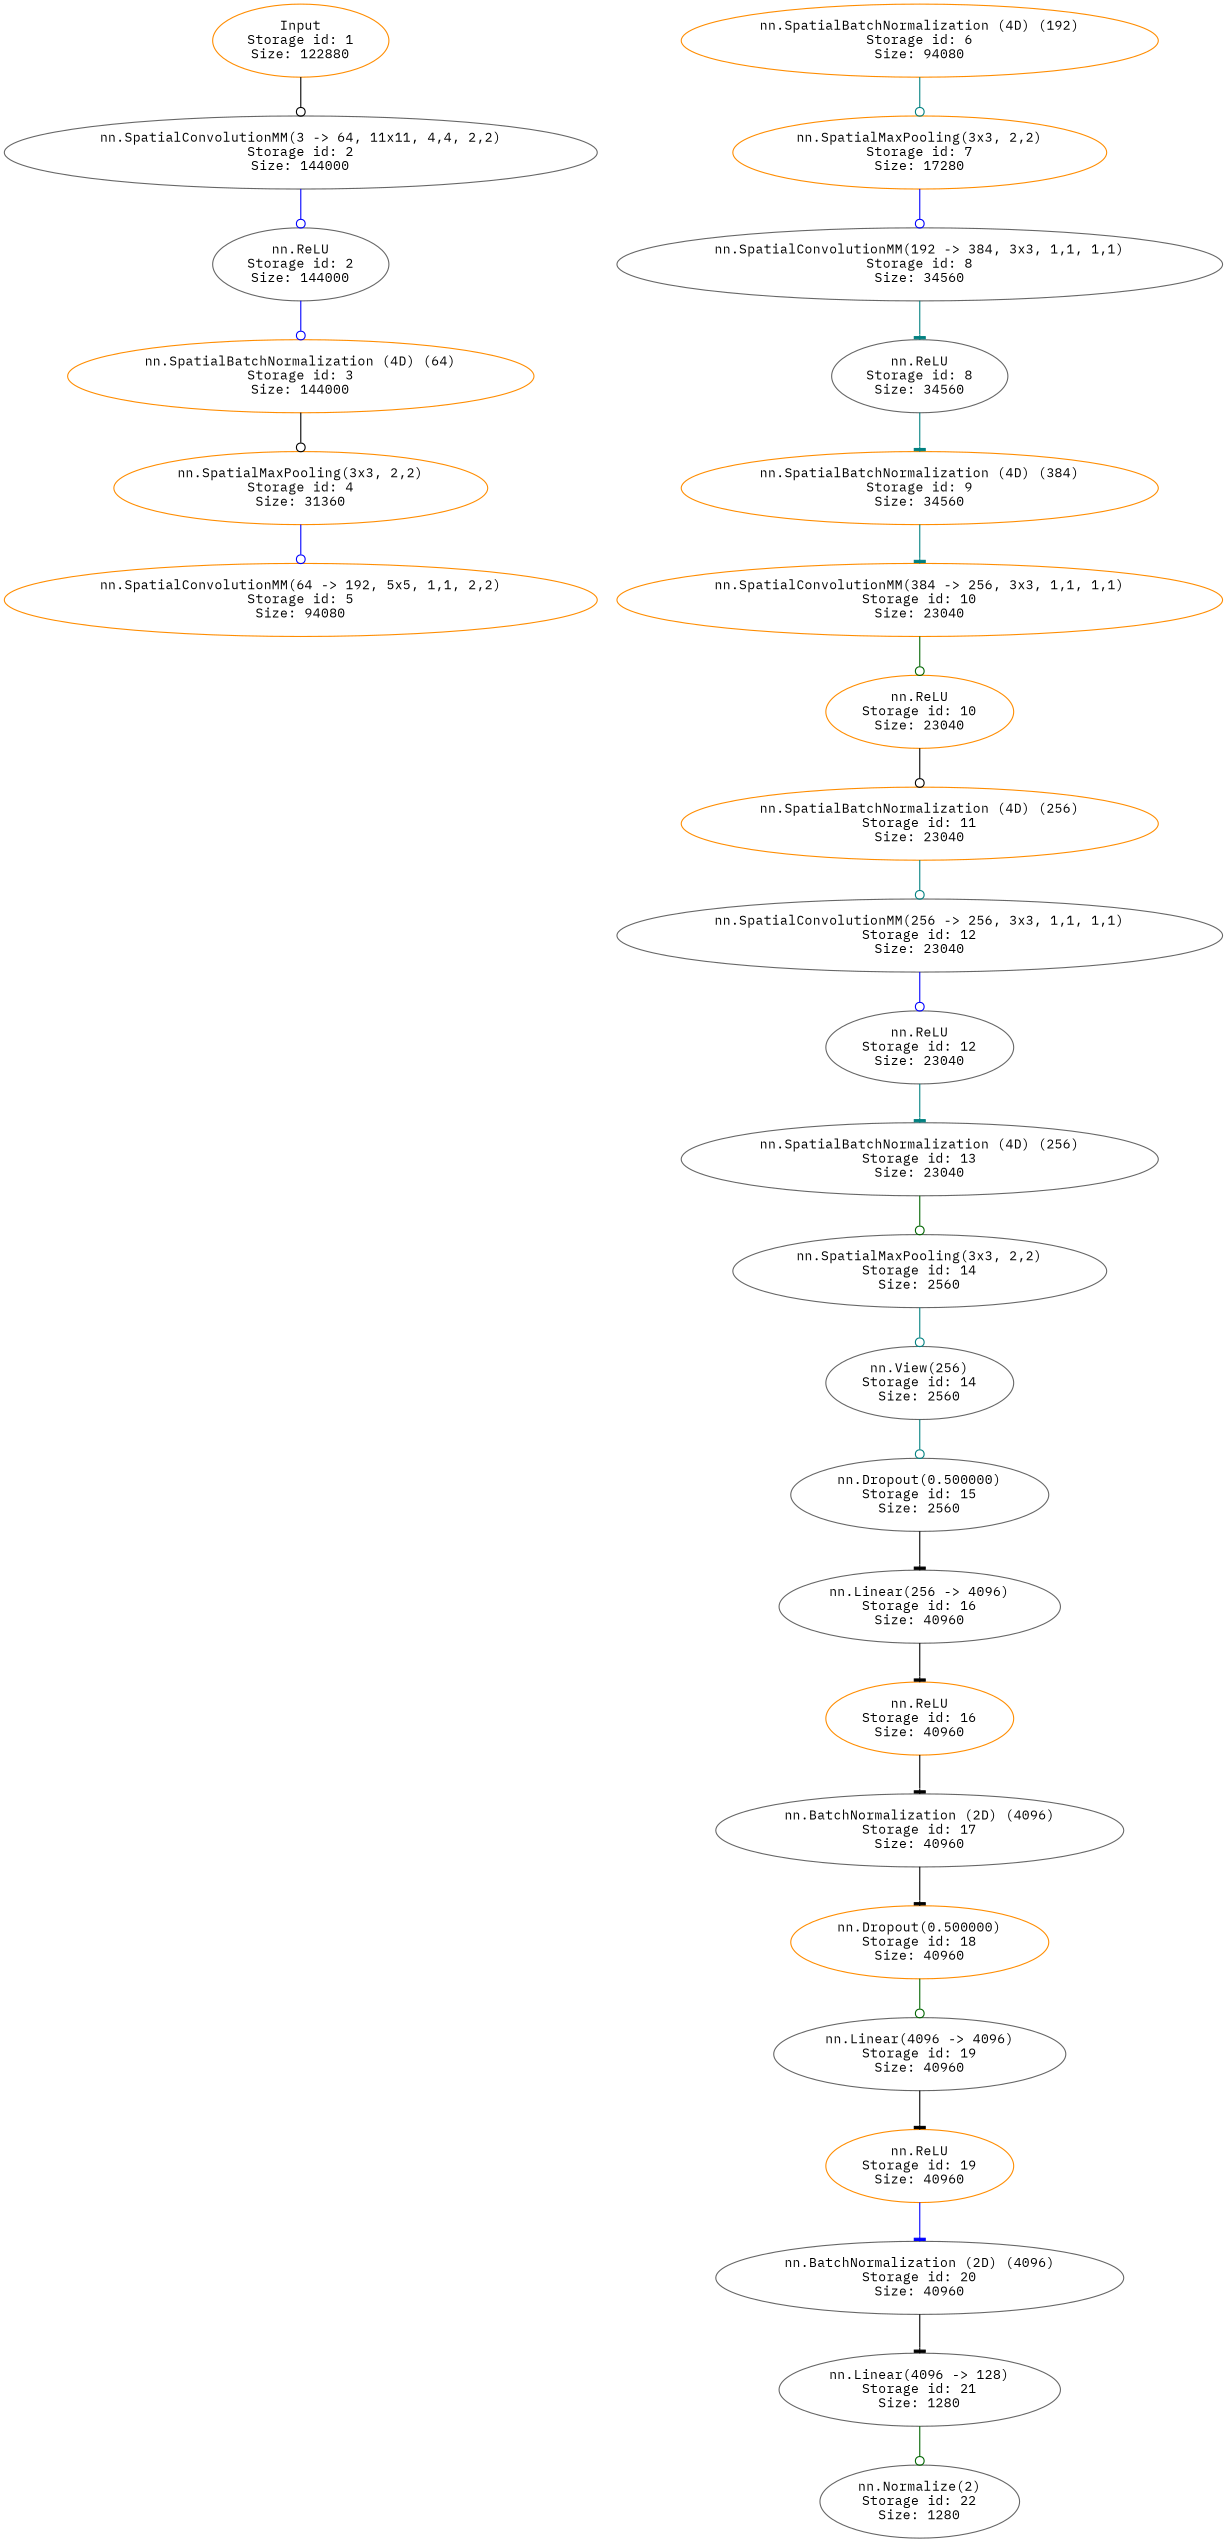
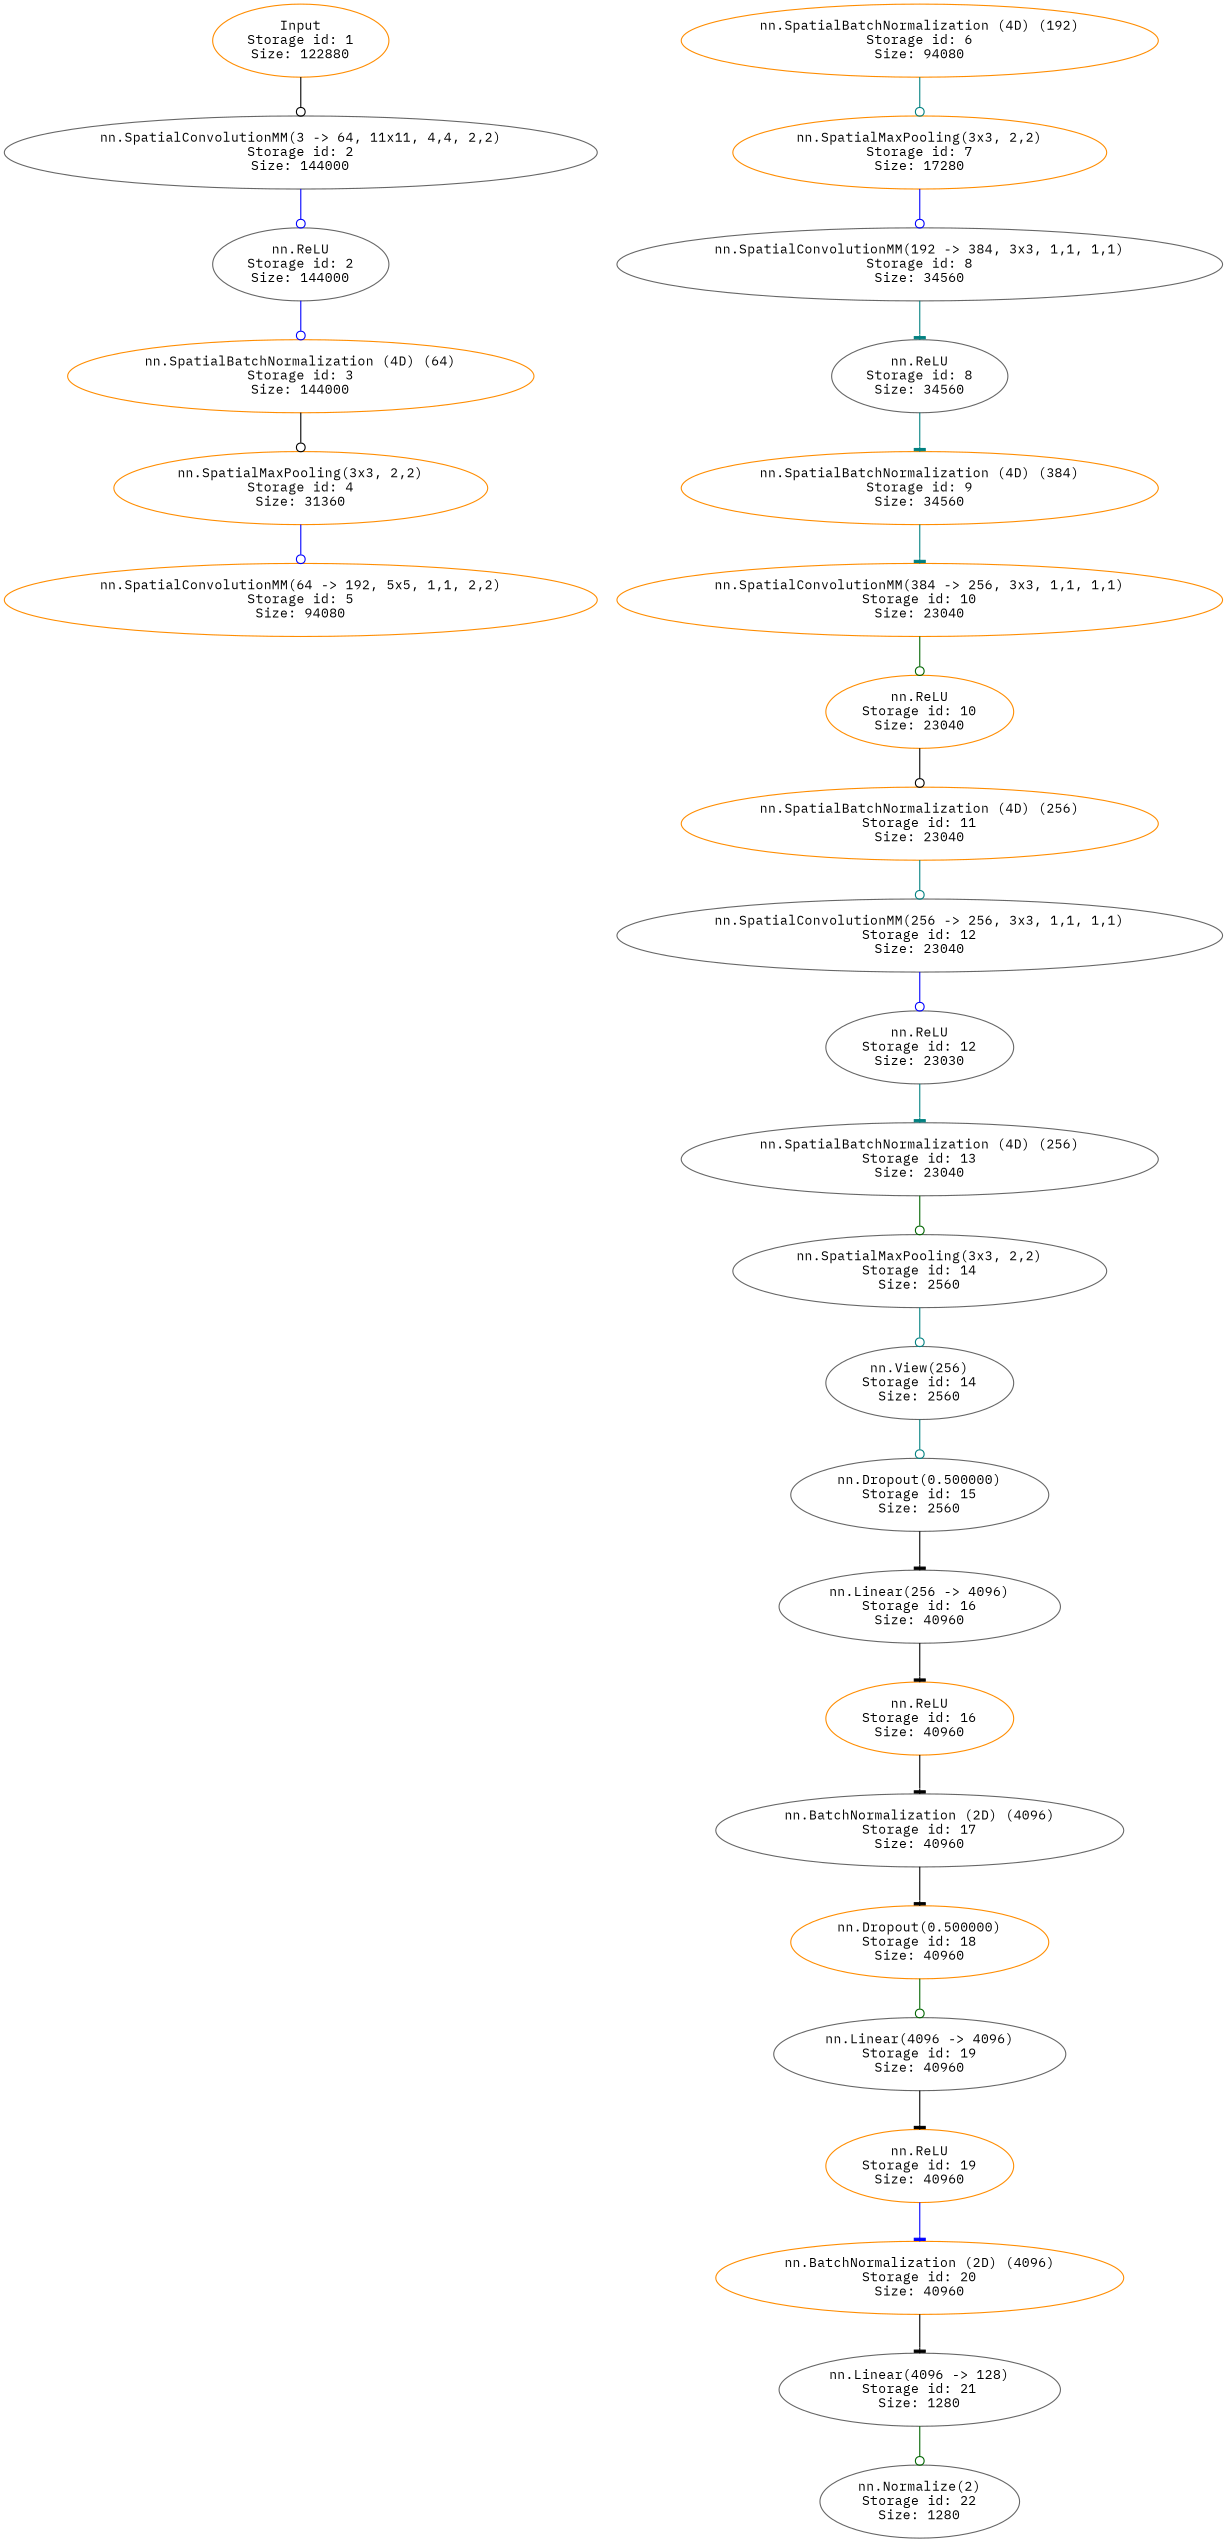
(920, 1047) -> (920, 1047)
(920, 2278) -> (920, 2278)
